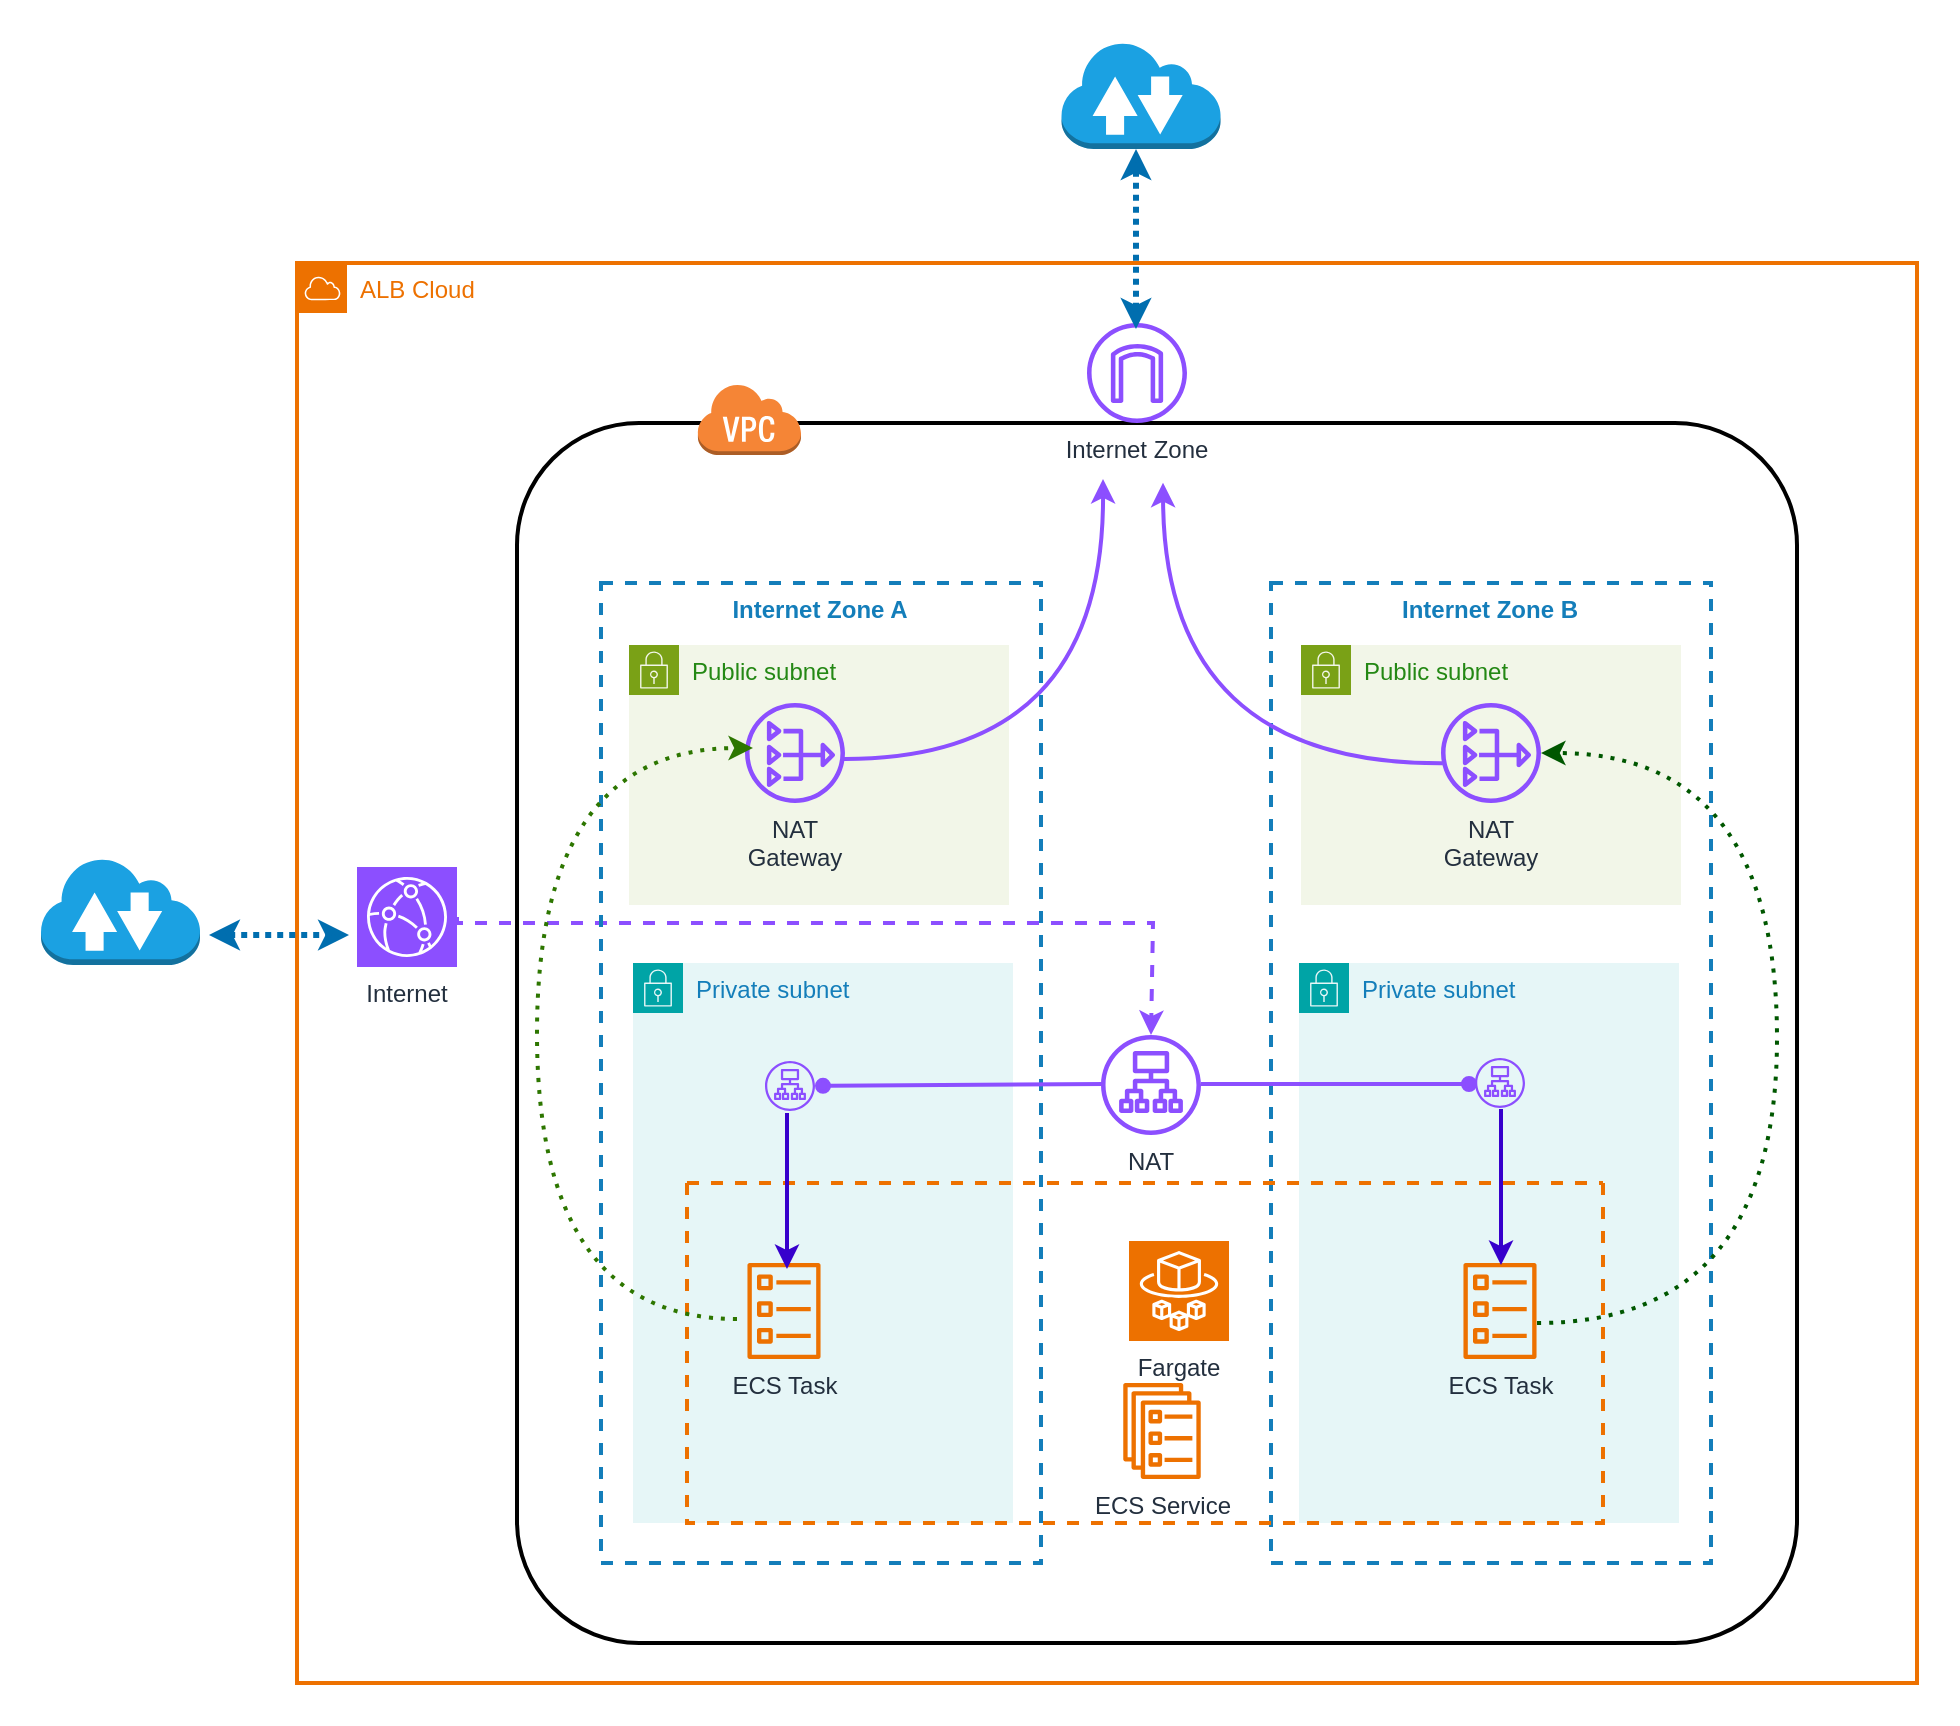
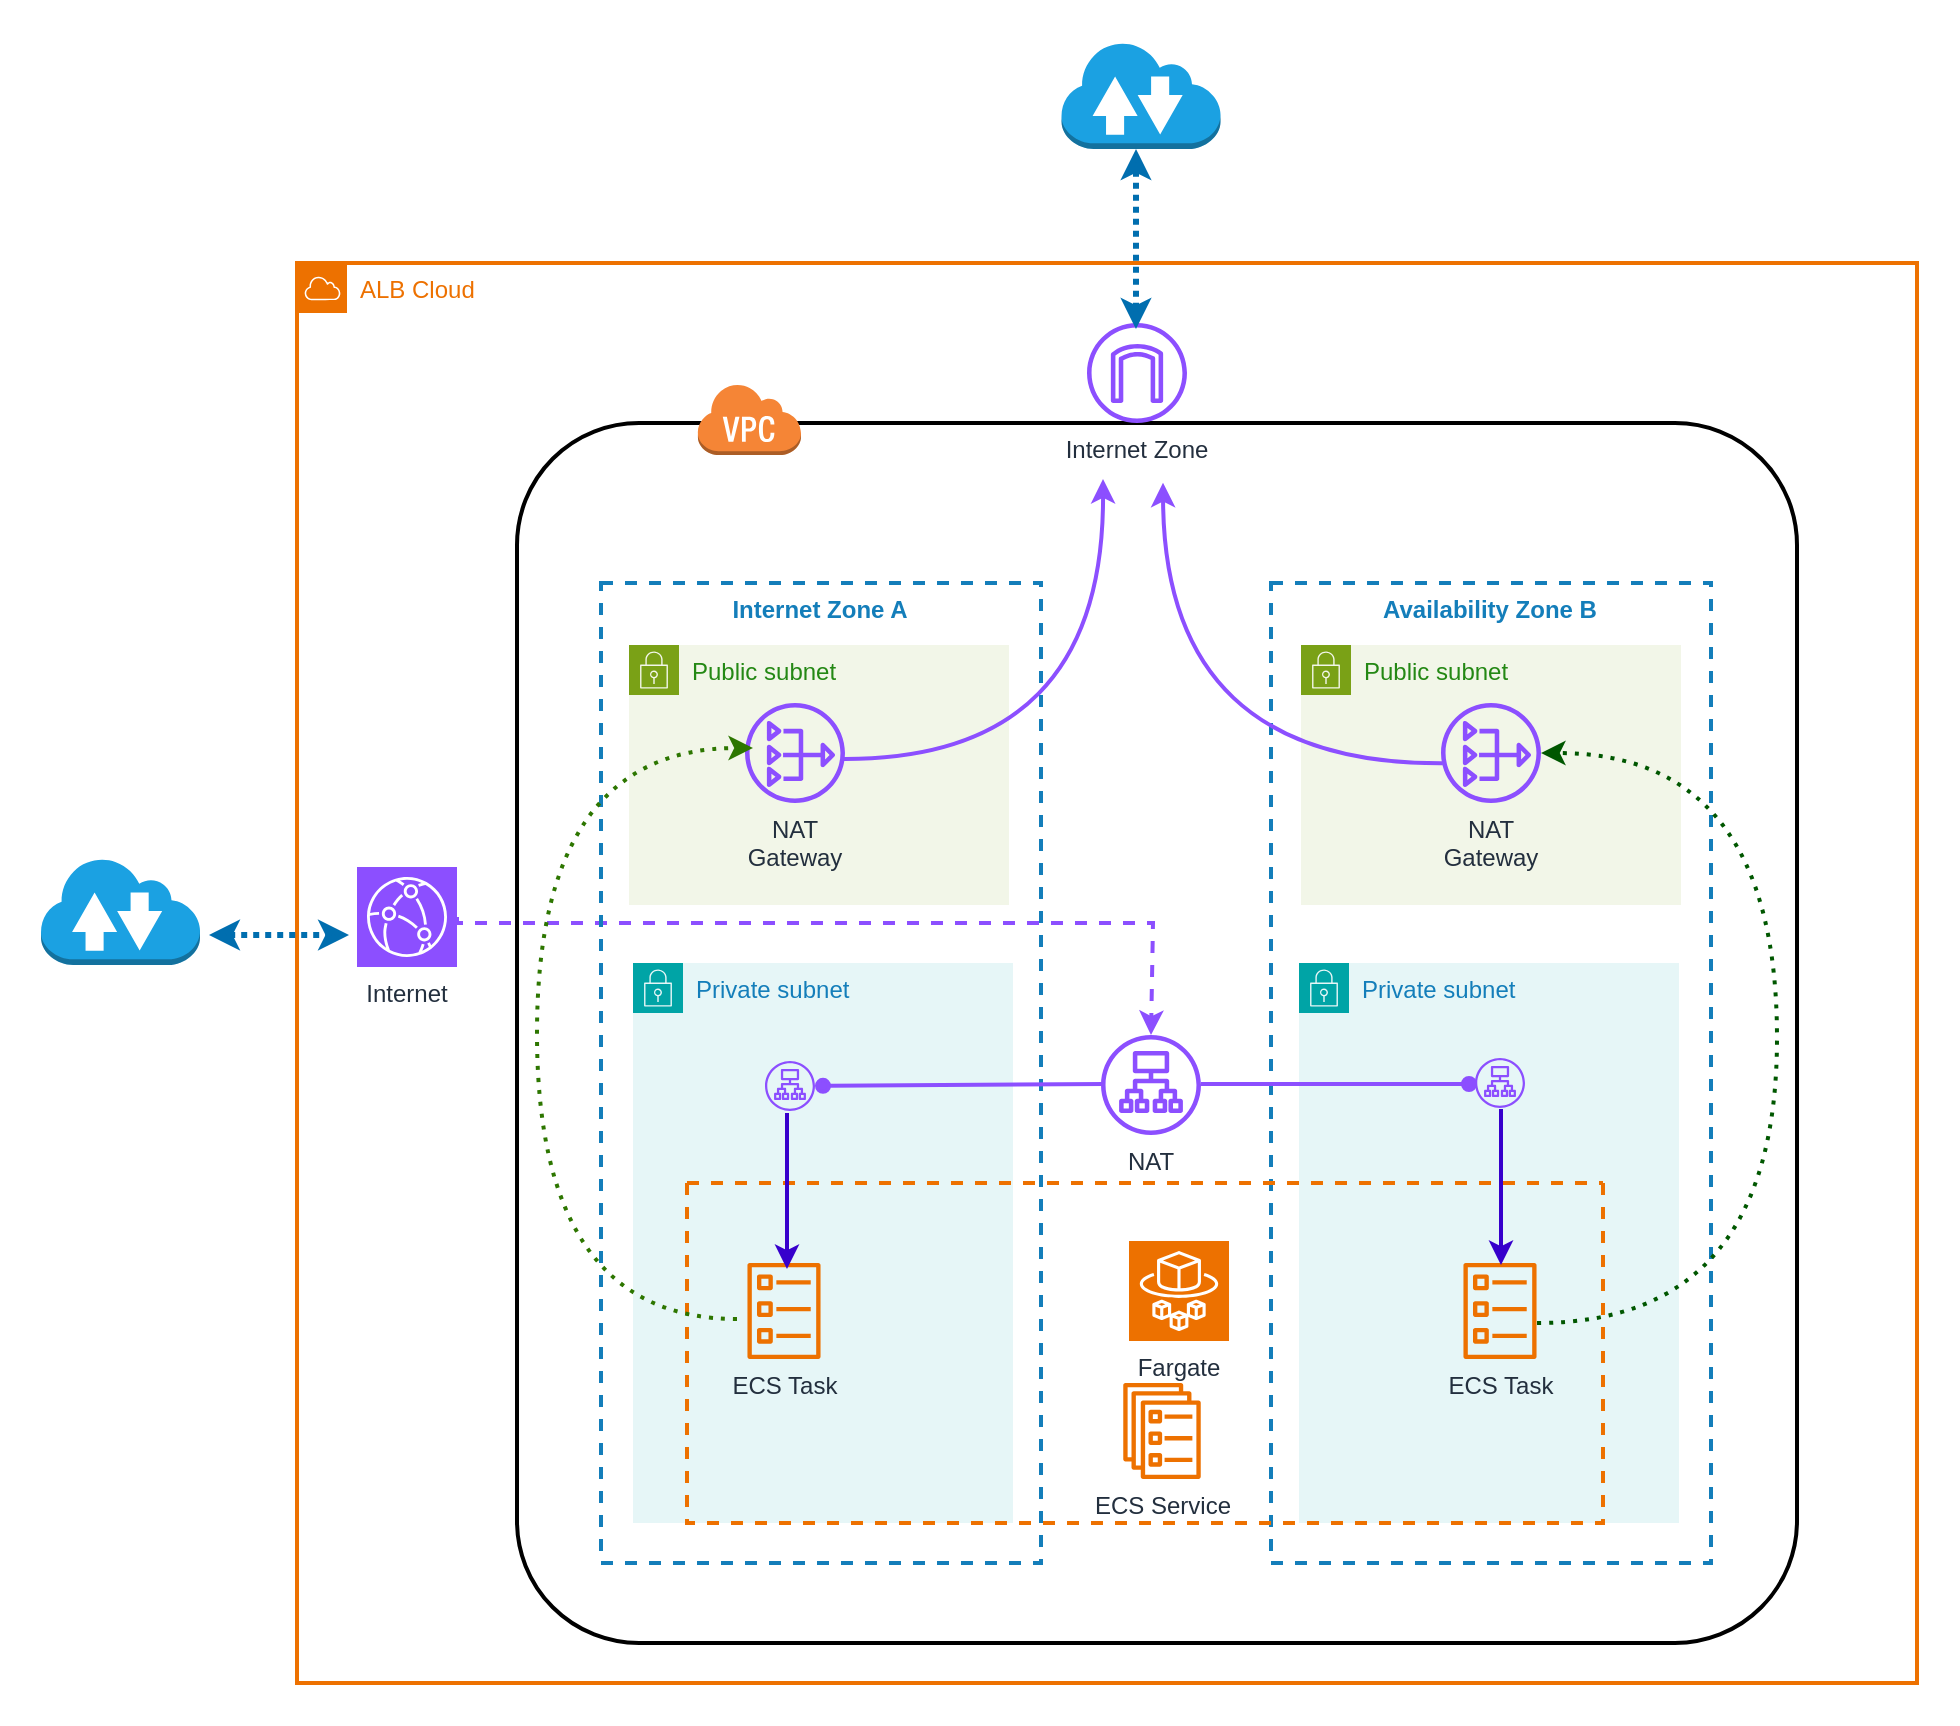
(1491, 611) -> (1491, 611)
